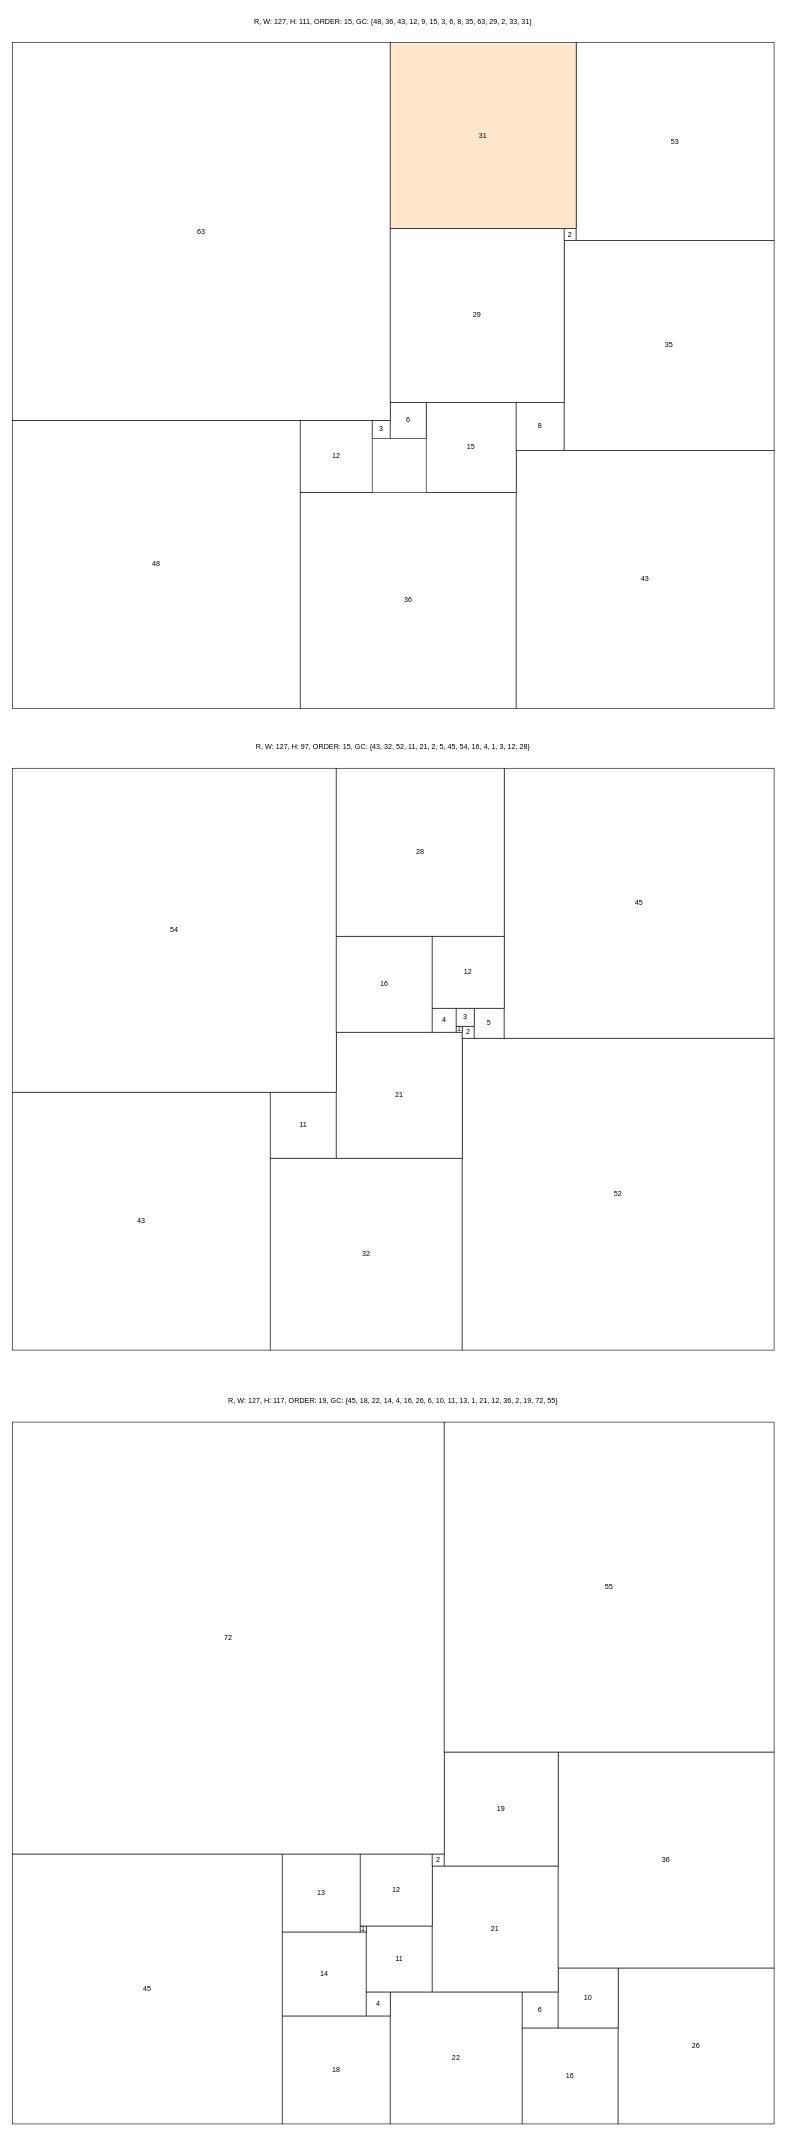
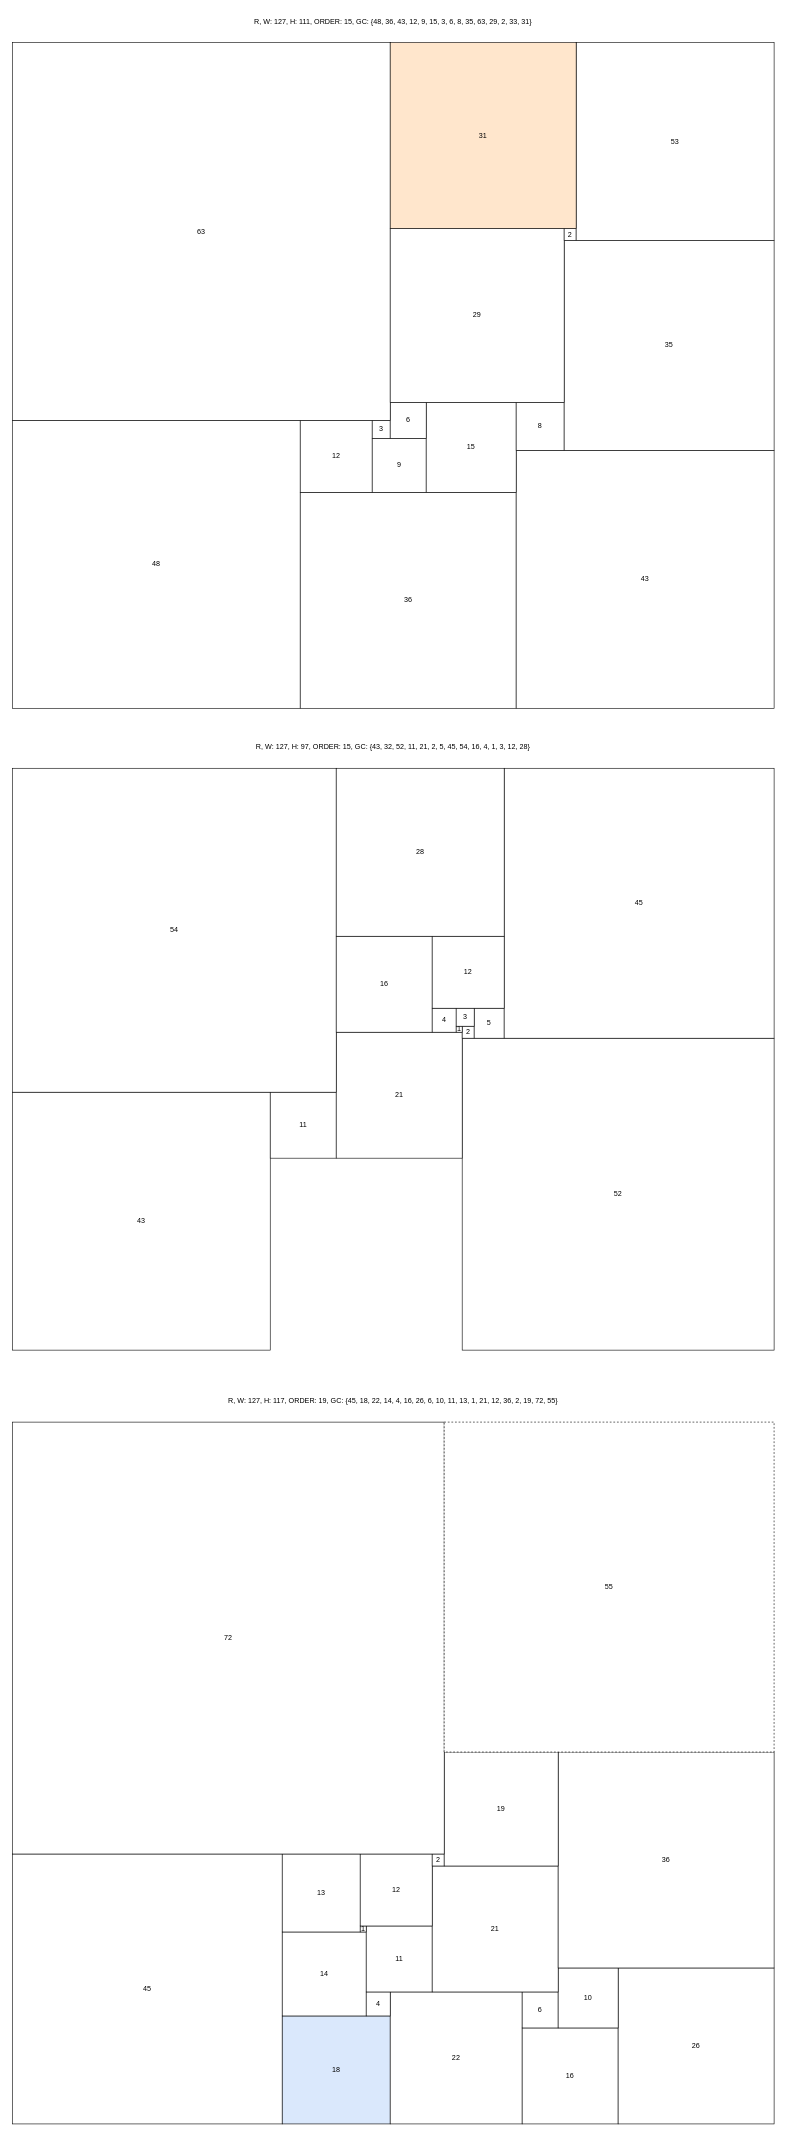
none -> (399, 465)
(366, 1254) -> none
(609, 1587) -> (609, 1587)
(336, 2070) -> (336, 2070)
